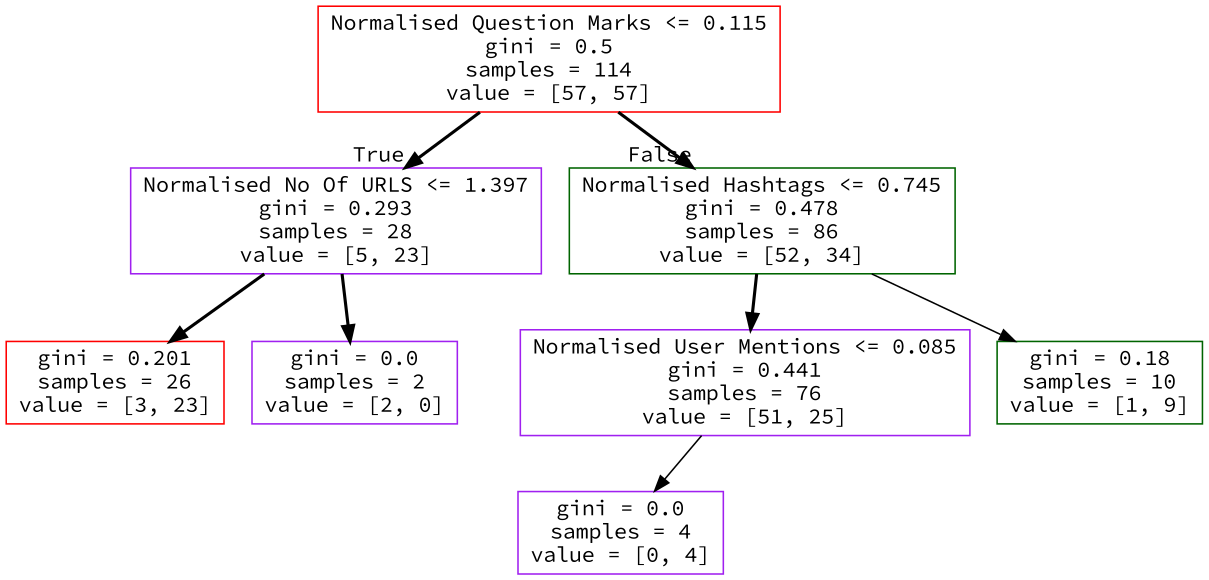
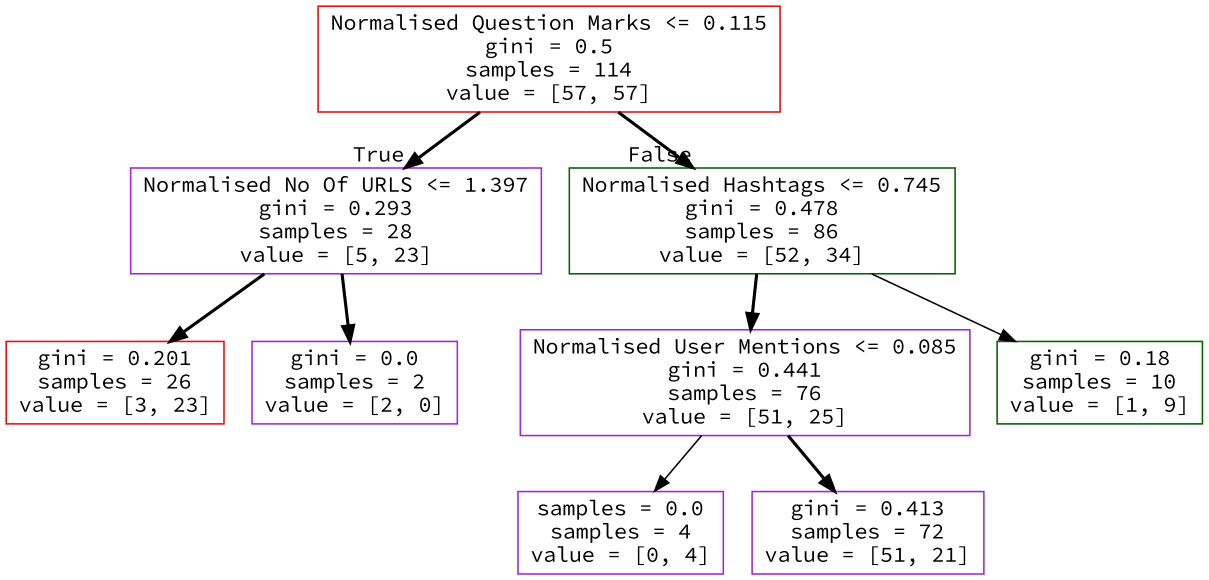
(621, 533) -> (621, 533)
none -> (868, 533)
